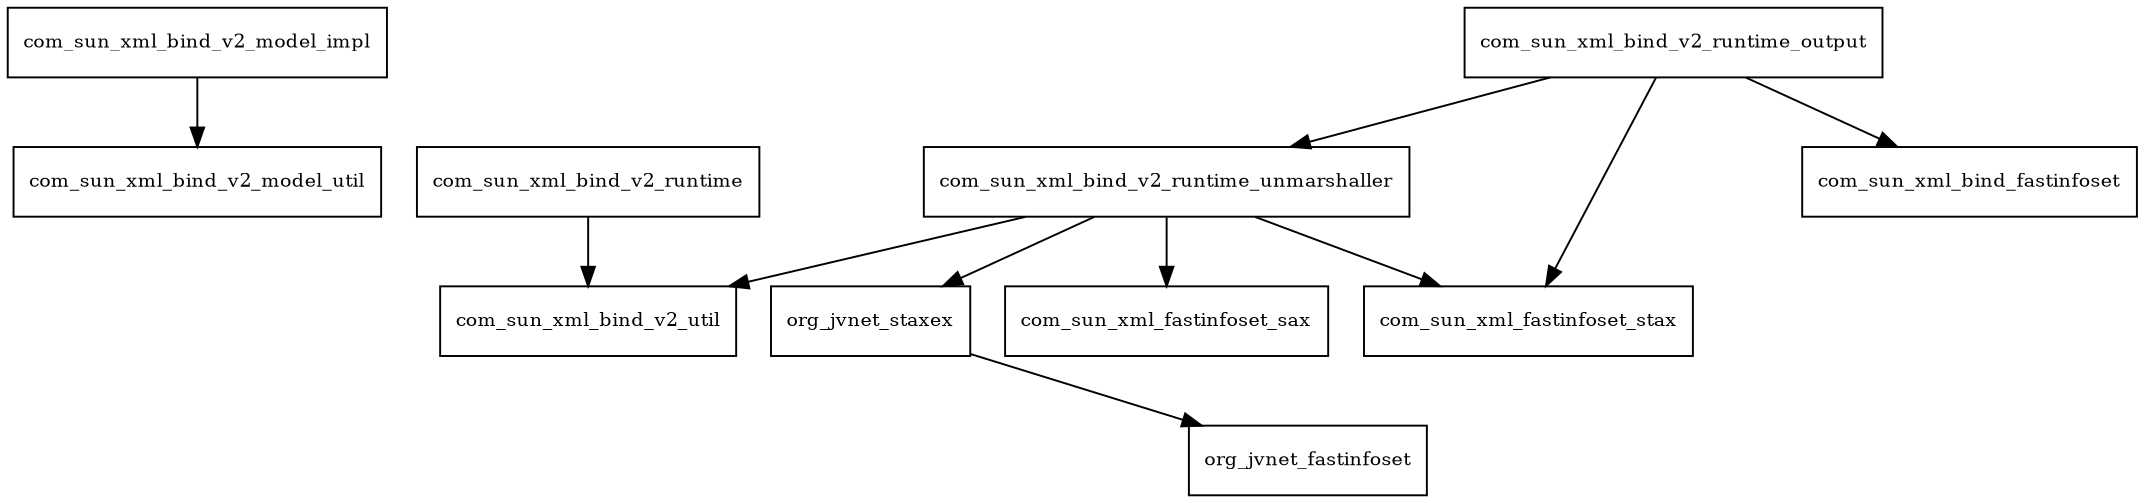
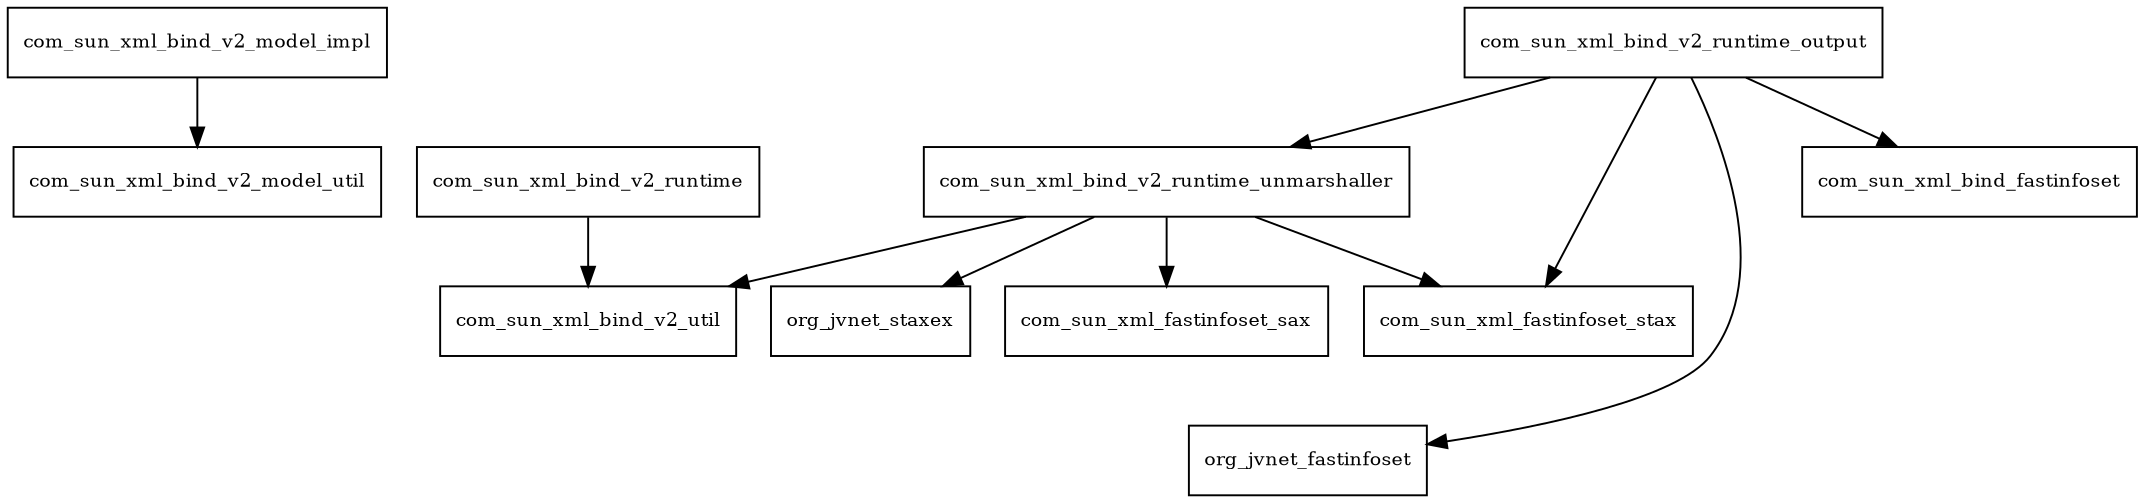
(1077, 387) -> (1713, 351)
